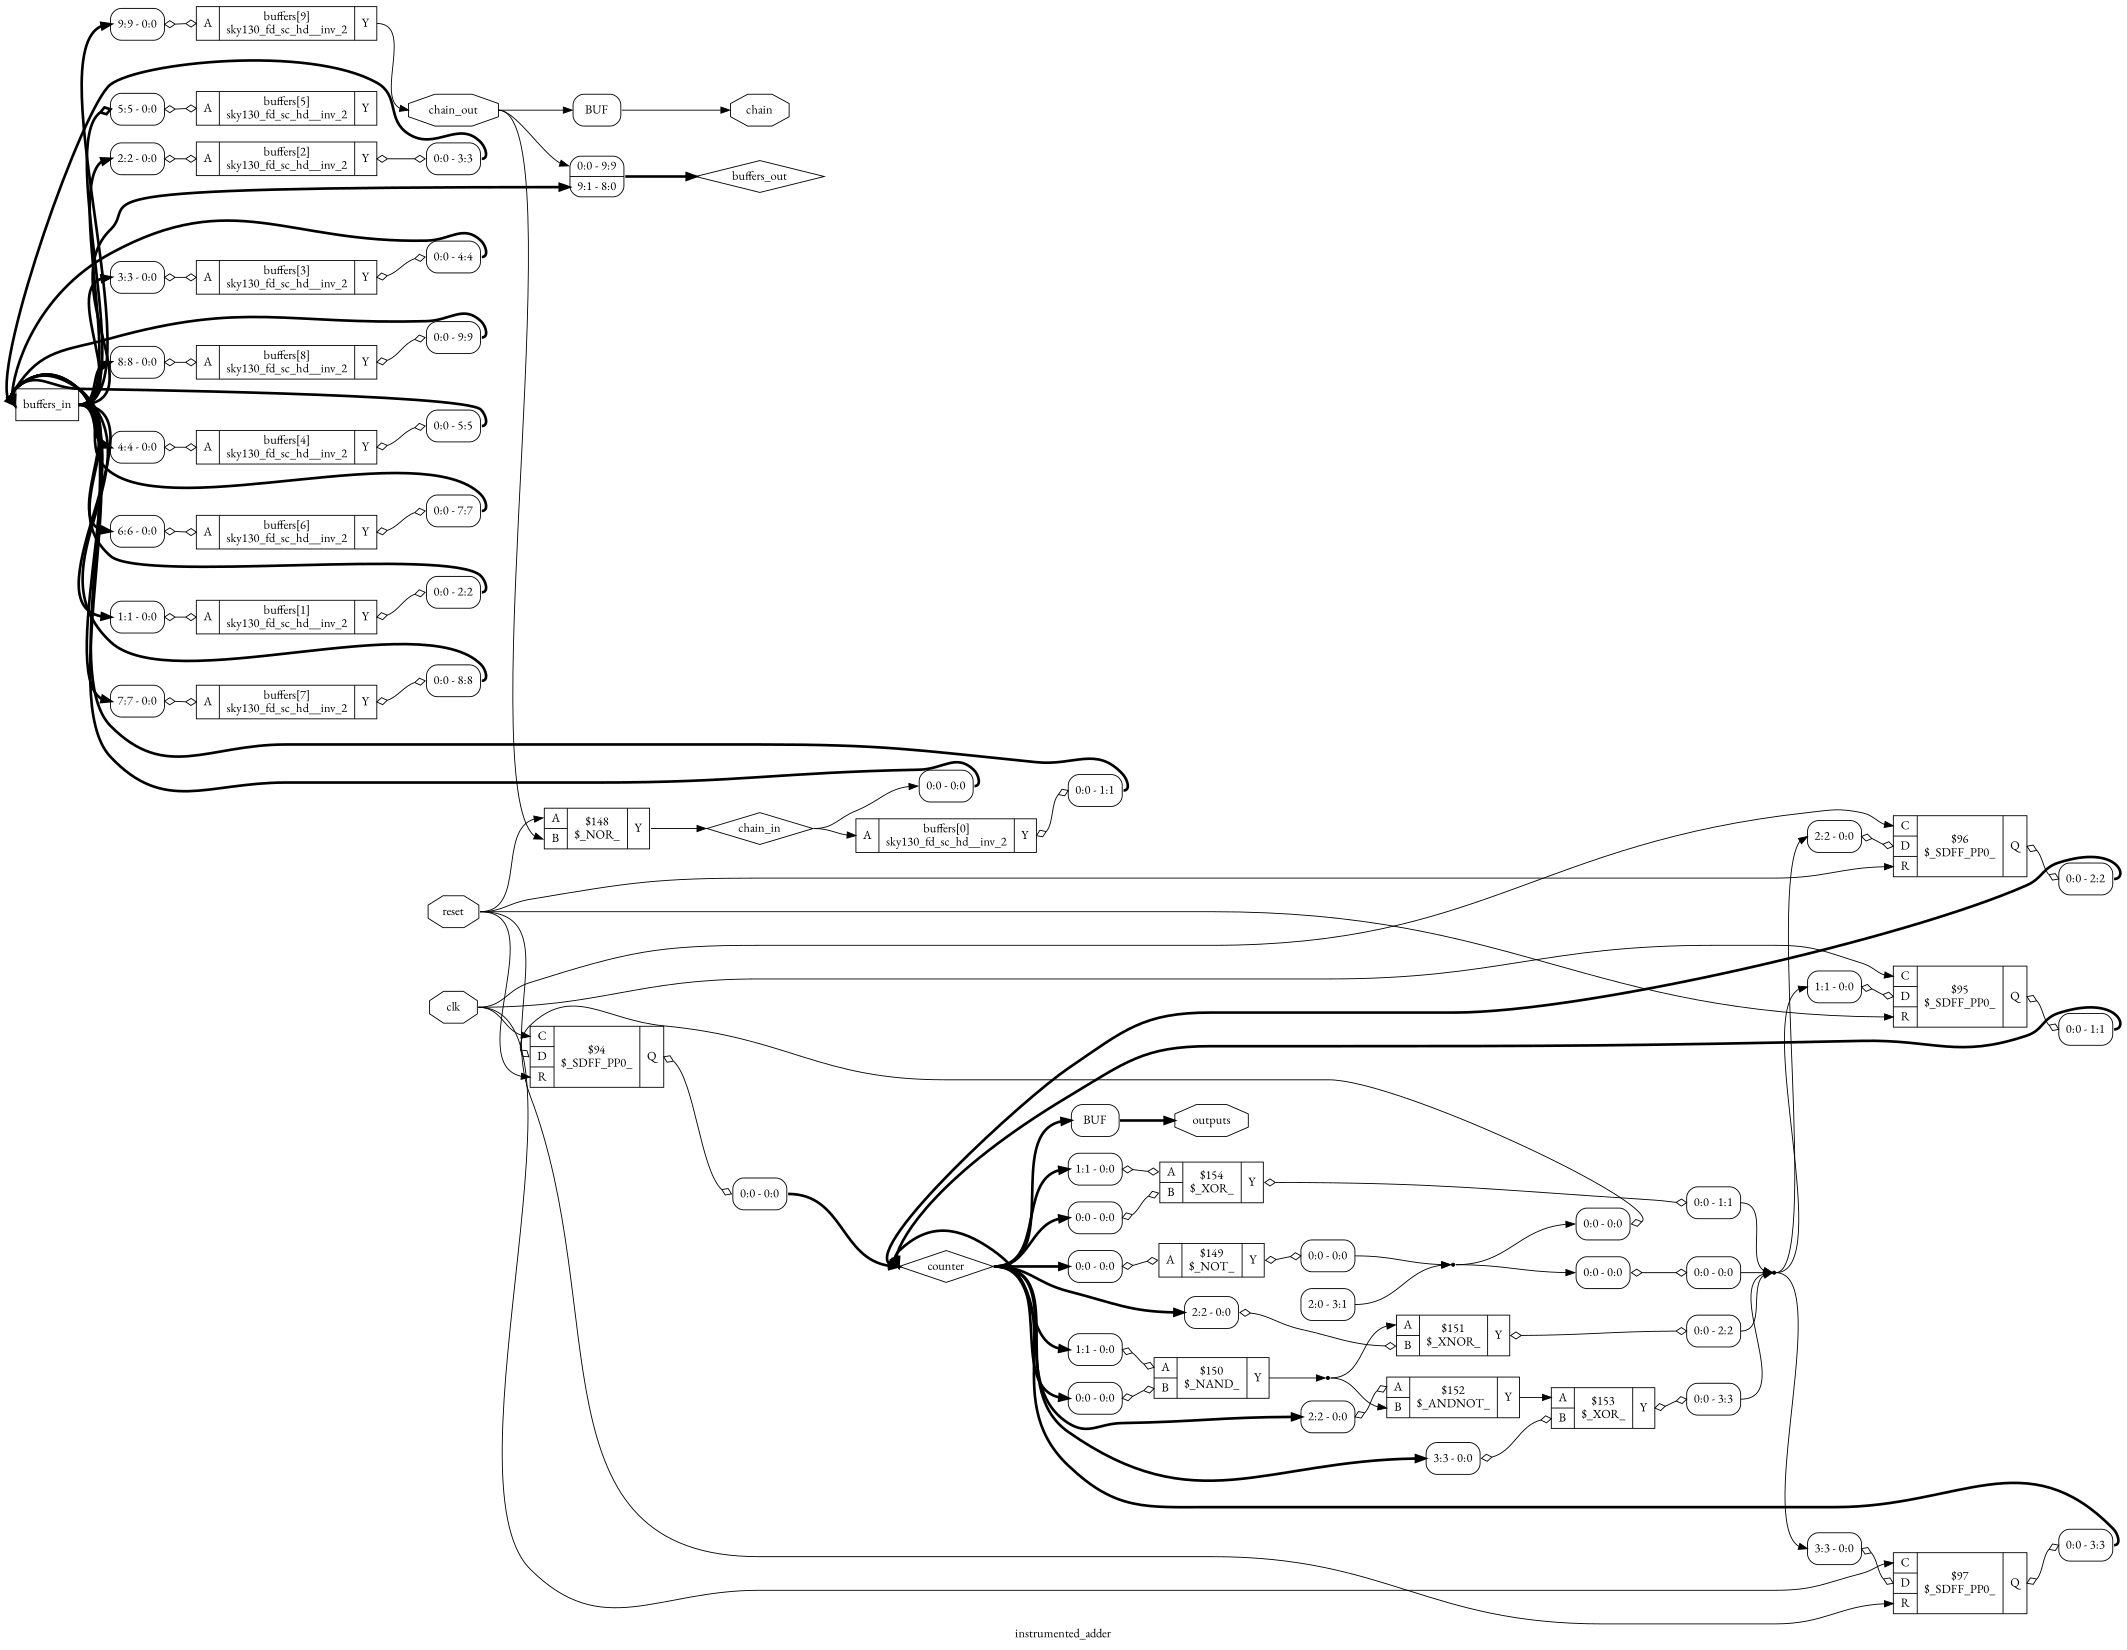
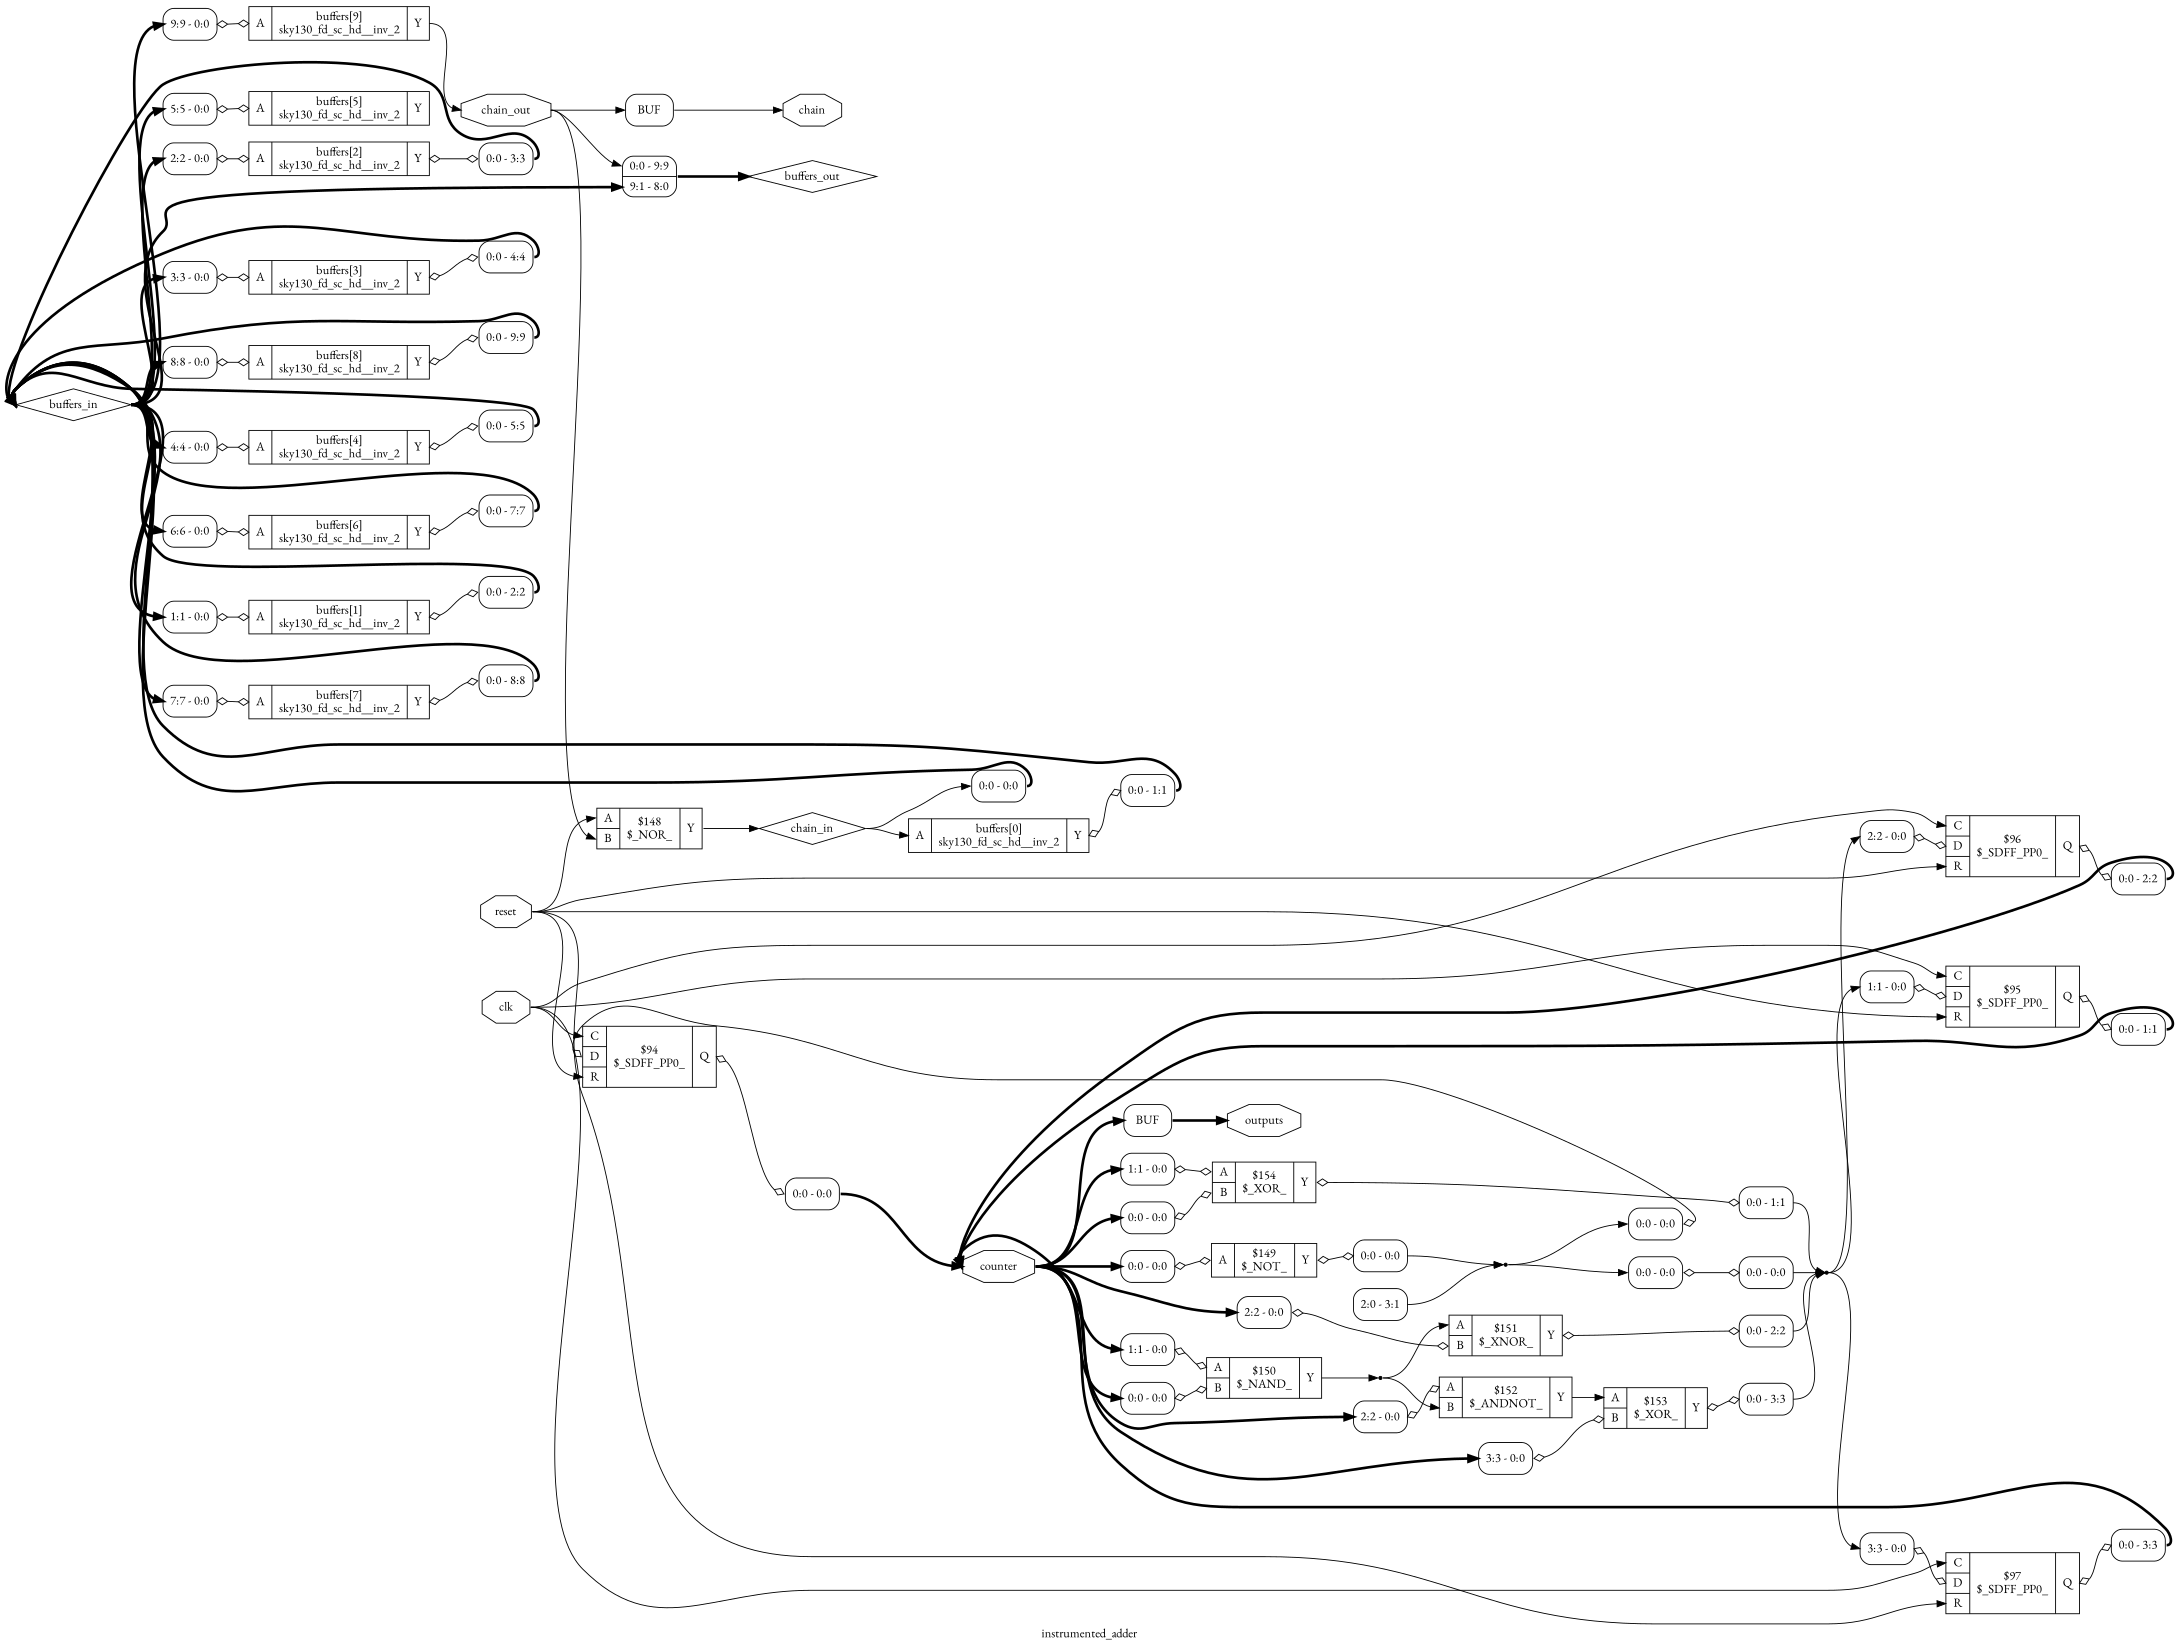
(95, 262) -> (148, 261)
(47, 405) -> (73, 405)
(946, 1266) -> (999, 1266)
